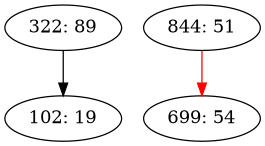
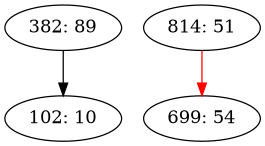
(63, 28) -> (63, 28)
(202, 28) -> (202, 28)
(63, 119) -> (63, 119)
